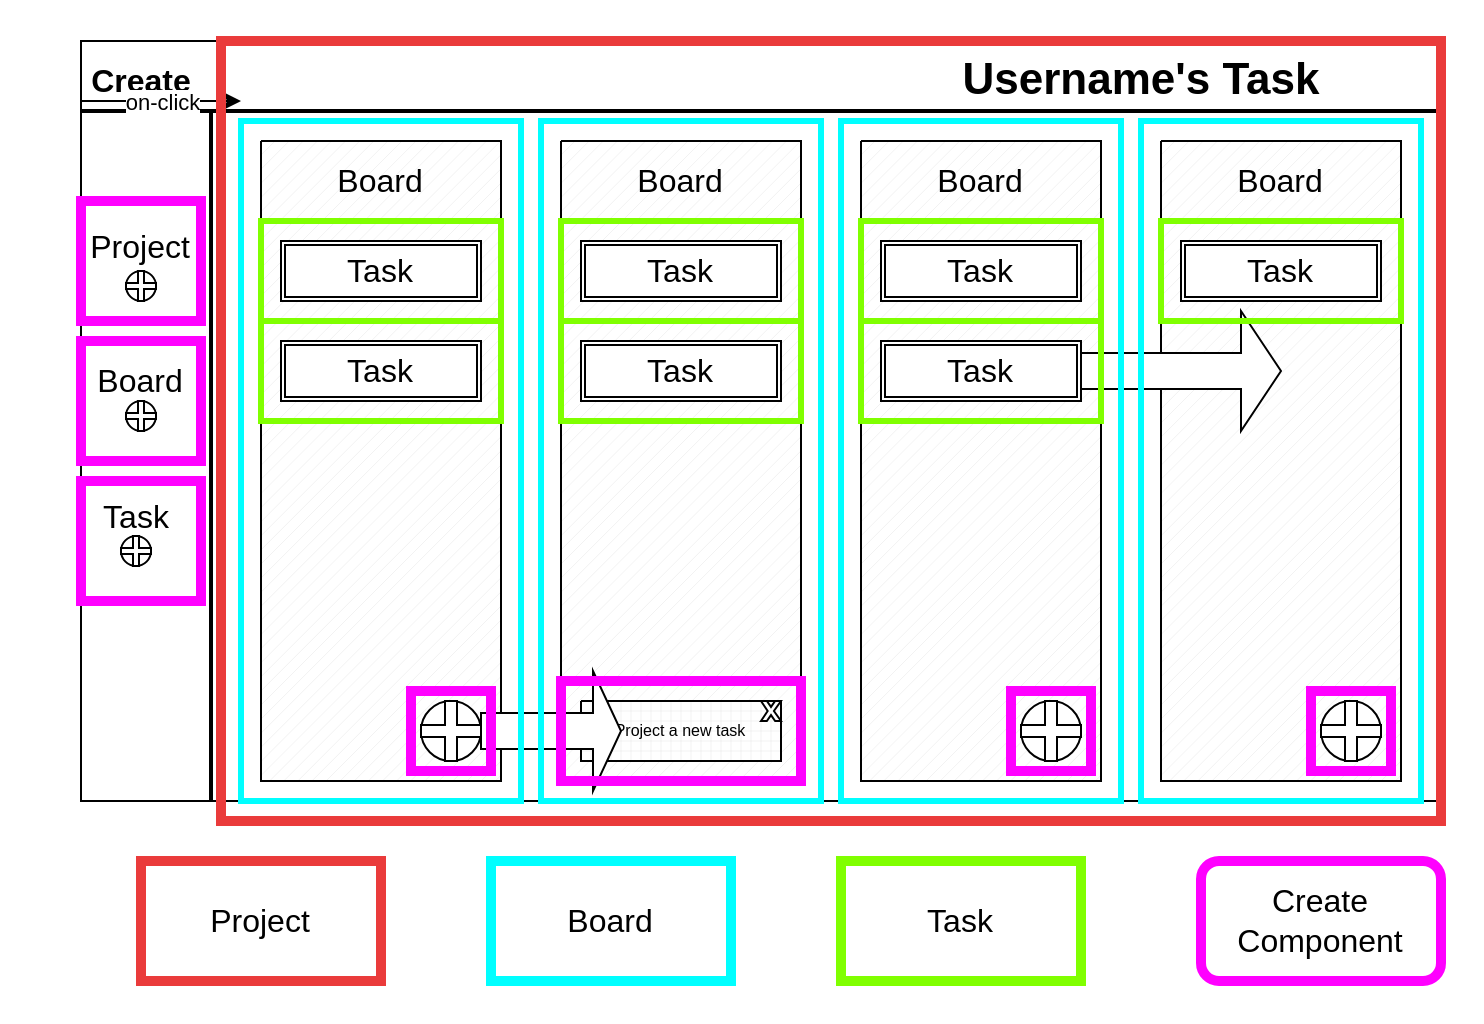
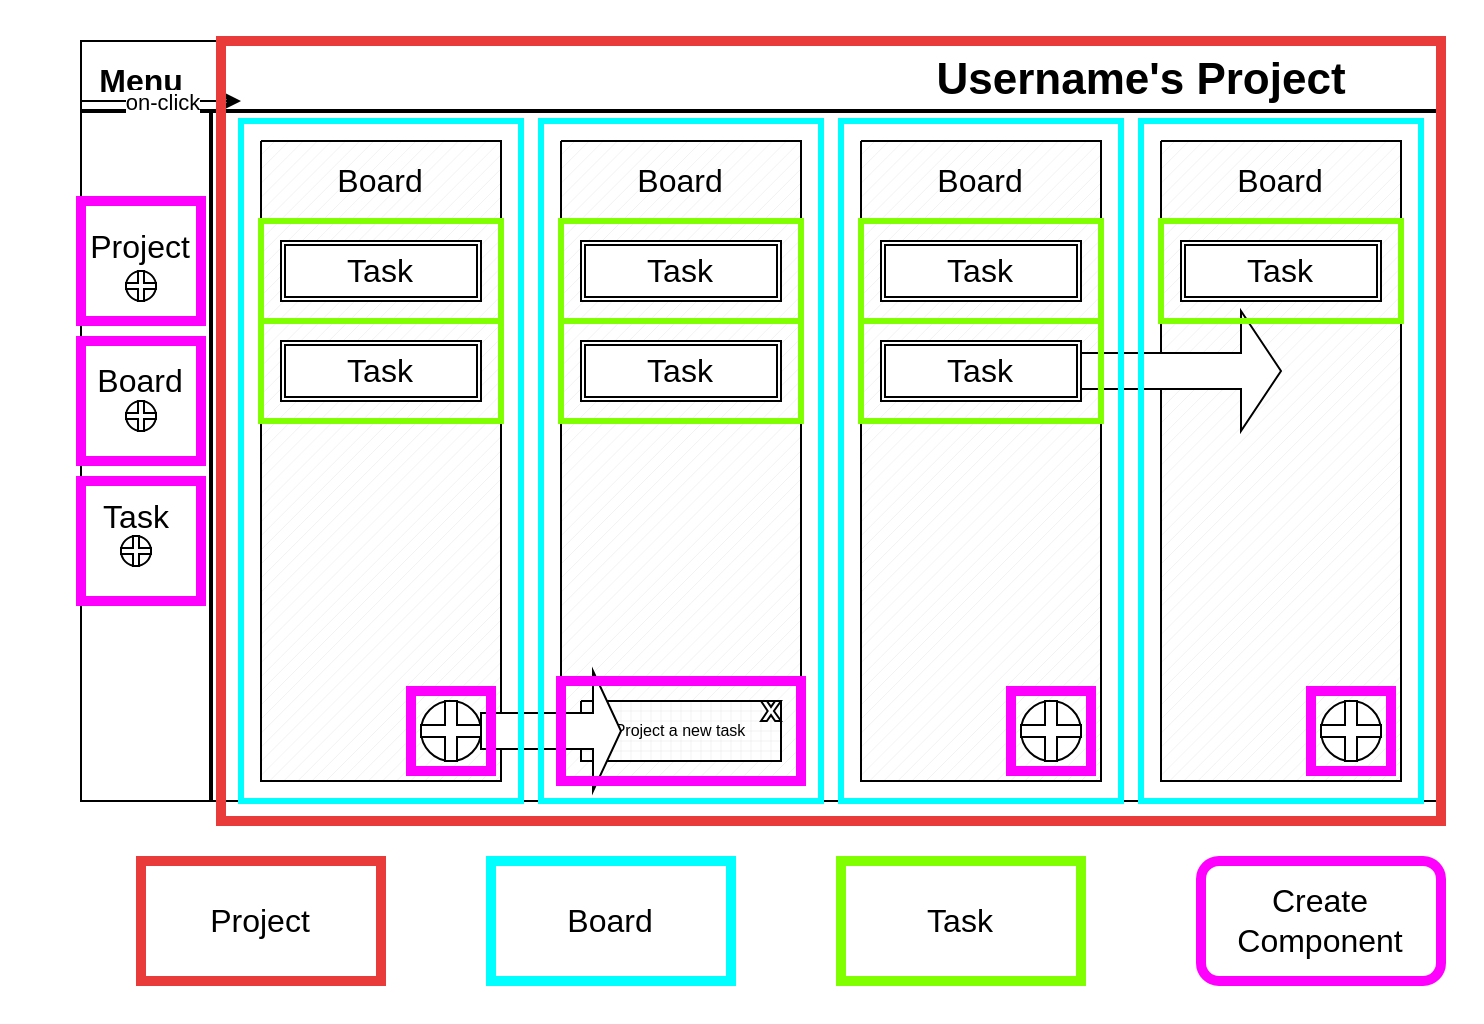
(142, 81) -> (142, 81)
(1142, 81) -> (1142, 81)
